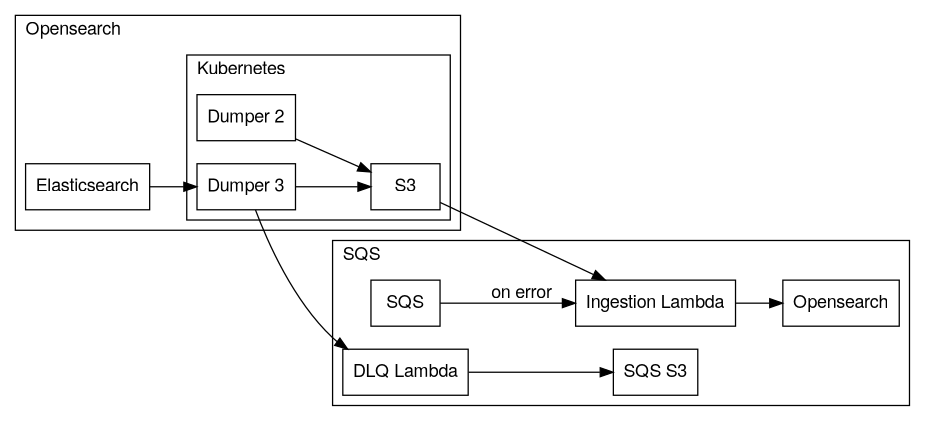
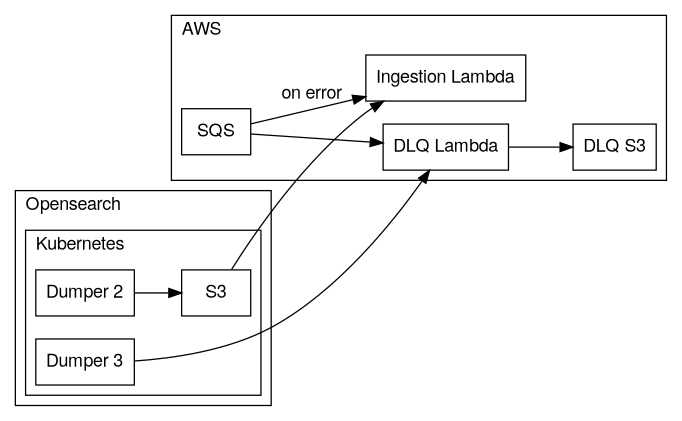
none -> (311, 138)
(88, 187) -> none
(327, 187) -> none
(362, 255) -> (201, 30)
(841, 303) -> none
(656, 372) -> (615, 147)
